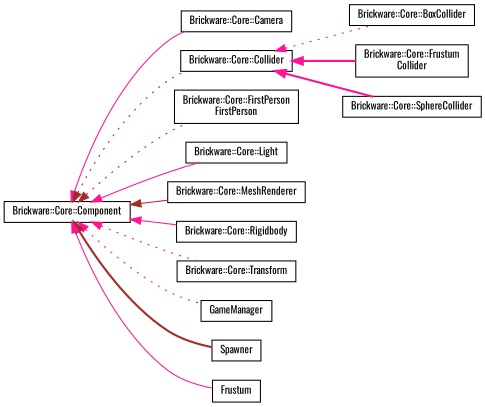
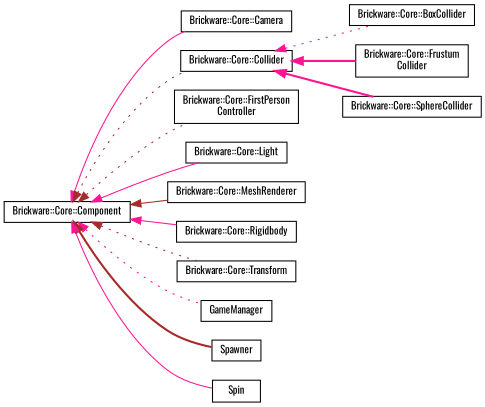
(236, 107) -> (236, 107)
(150, 245) -> (150, 245)
(236, 391) -> (236, 391)
